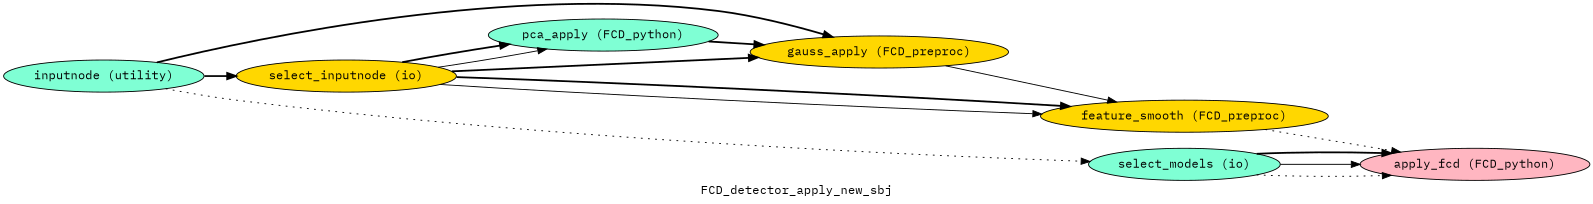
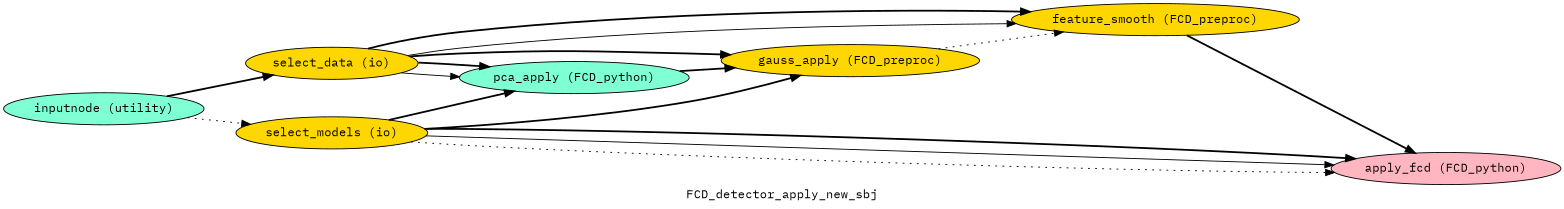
(489, 8) -> (609, 113)
(346, 76) -> (332, 63)
(1027, 83) -> (996, 41)
none -> (447, 107)
(1329, 140) -> (1297, 92)
(1184, 164) -> (332, 133)
